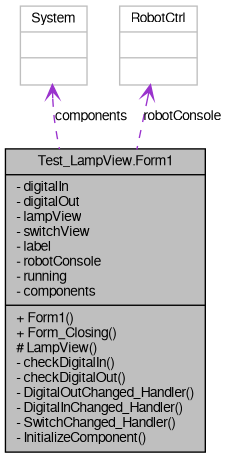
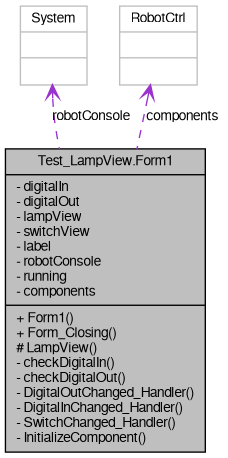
(92, 117) -> (92, 117)
(183, 117) -> (183, 117)
